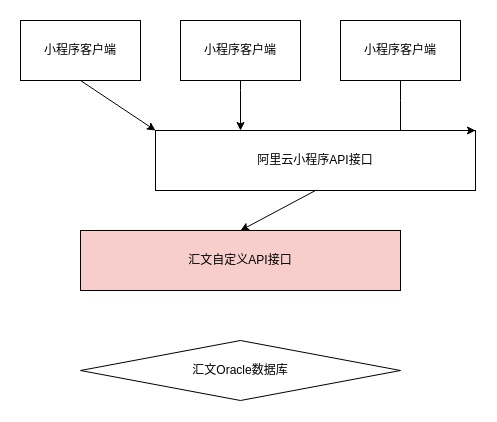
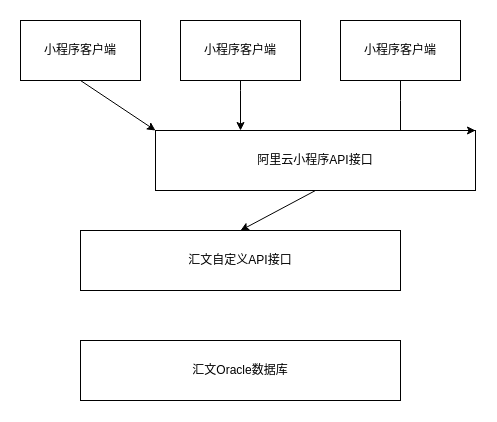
(241, 261) -> (241, 261)
(241, 371) -> (241, 371)
